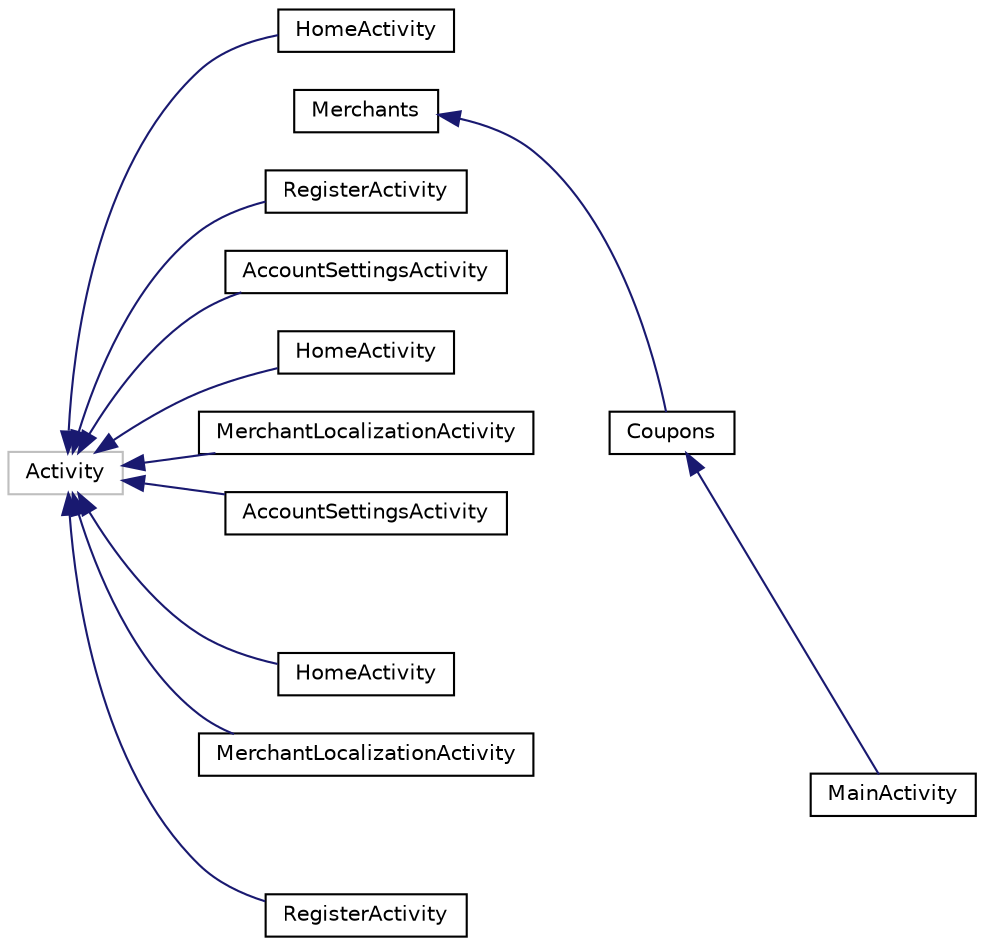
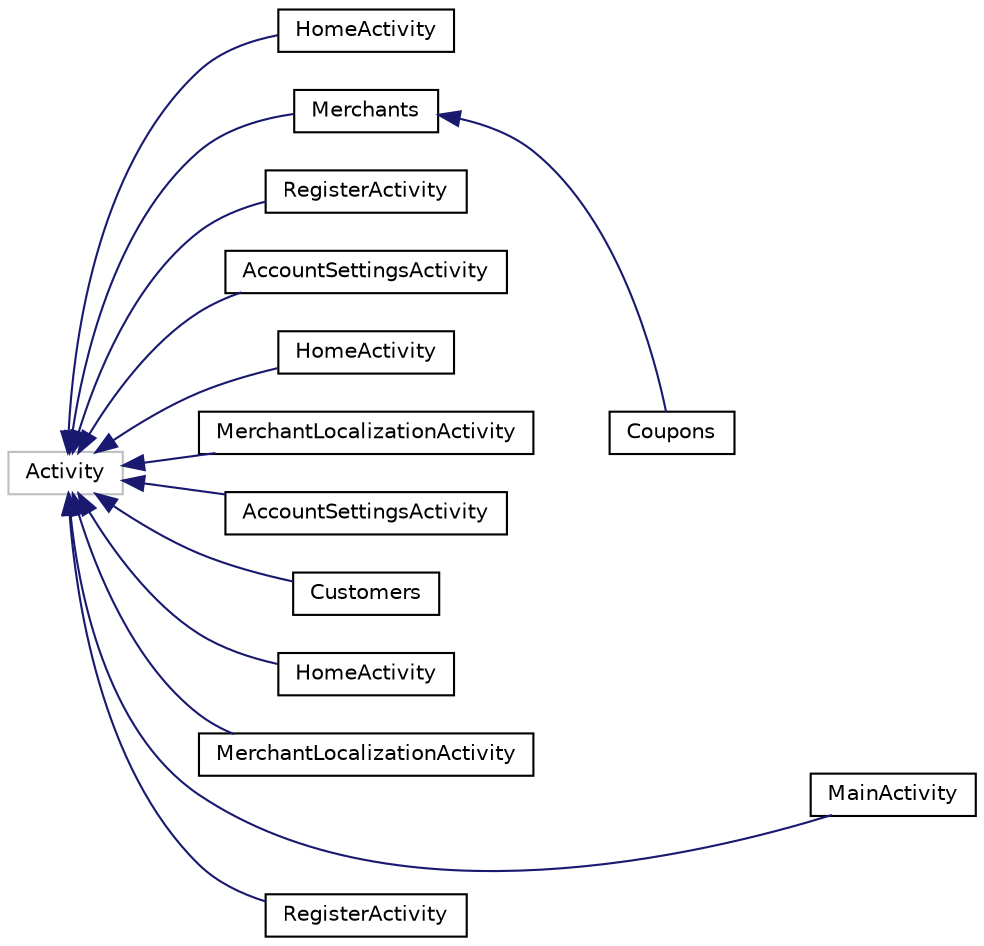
none -> (135, 234)
none -> (366, 594)
(788, 623) -> (354, 857)
